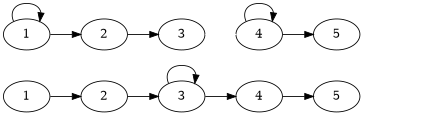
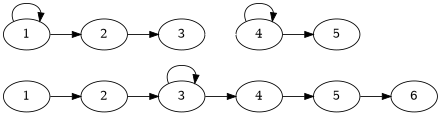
none -> (414, 96)
